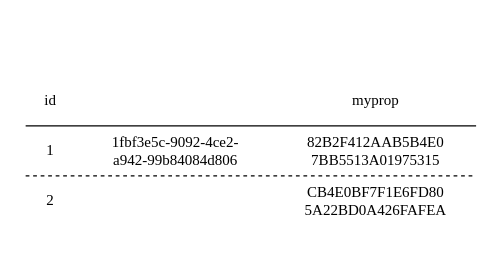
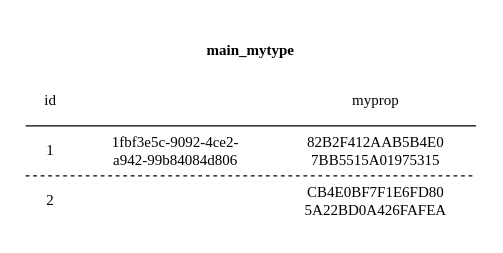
none -> (251, 51)
(376, 151) -> (376, 151)
